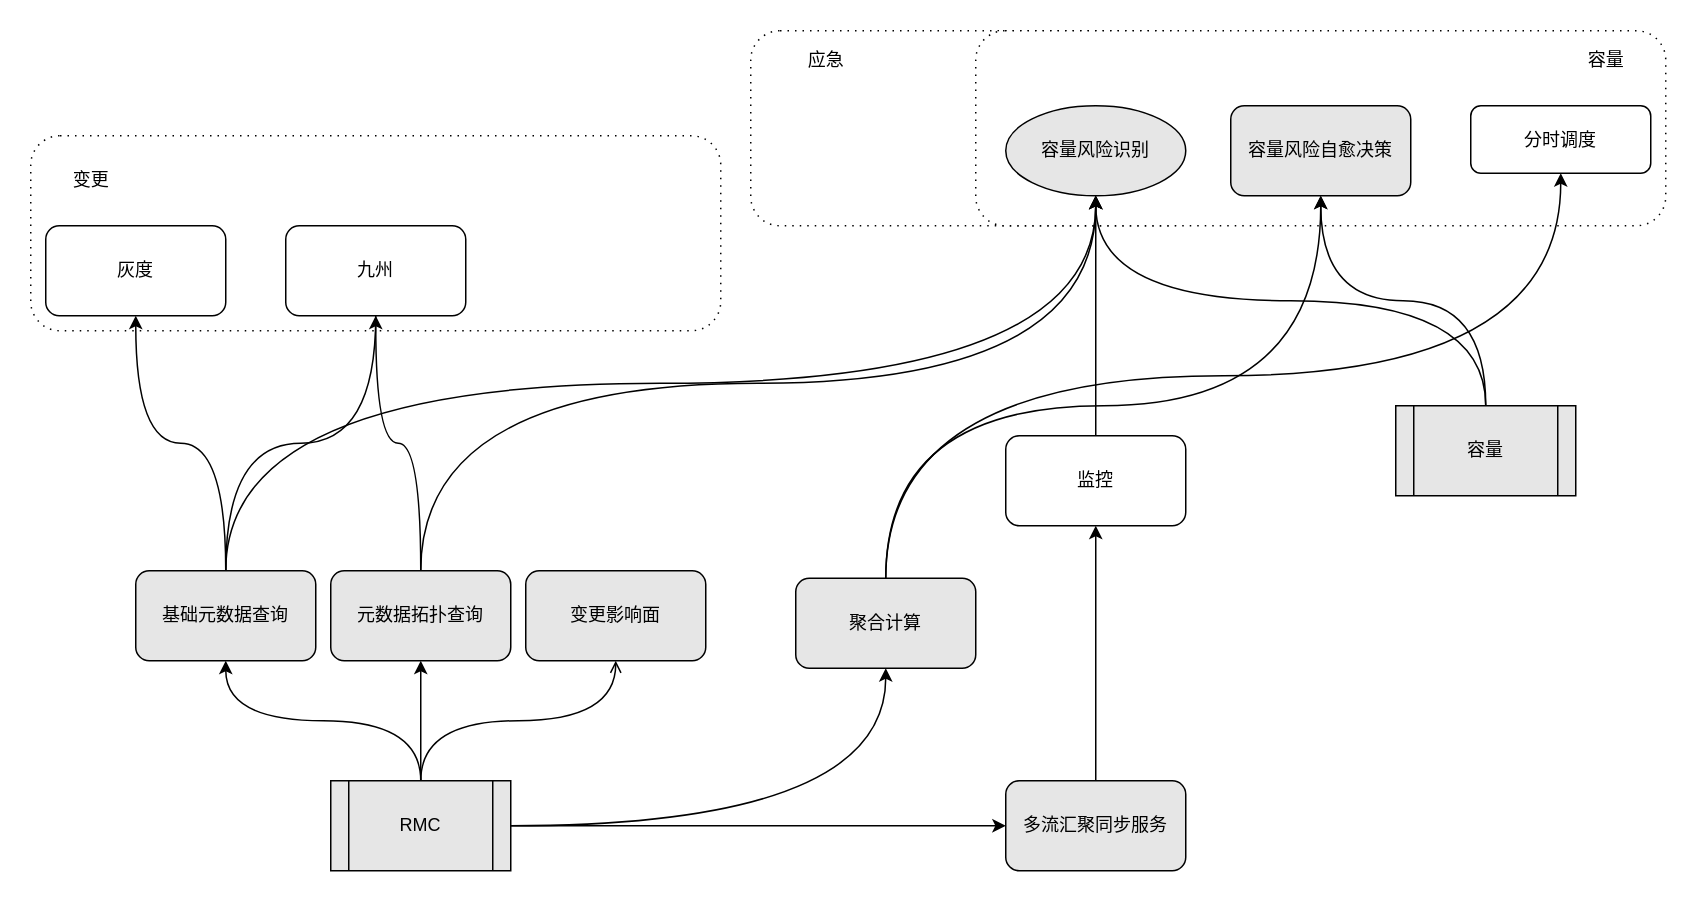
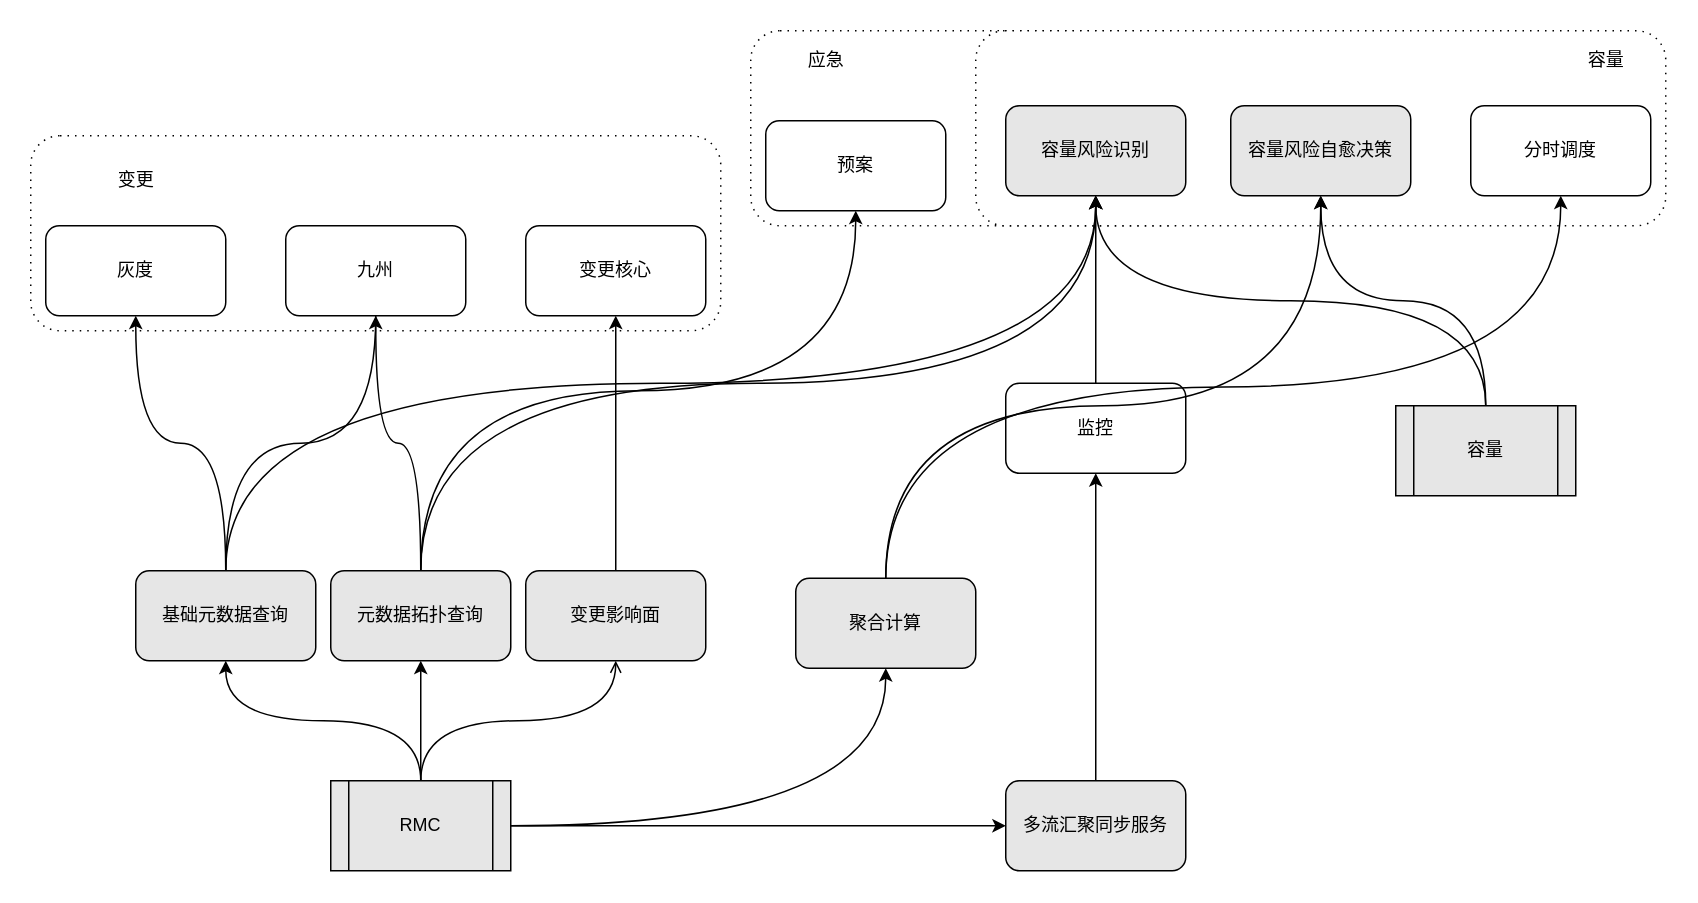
(1561, 140) -> (1561, 151)
(1096, 151) -> (1096, 151)
none -> (856, 166)
(91, 181) -> (136, 181)
none -> (616, 271)
none -> (502, 418)
none -> (616, 447)
(1096, 481) -> (1096, 428)
